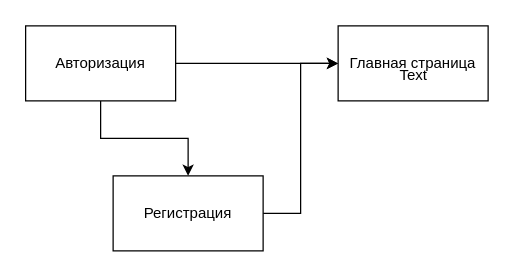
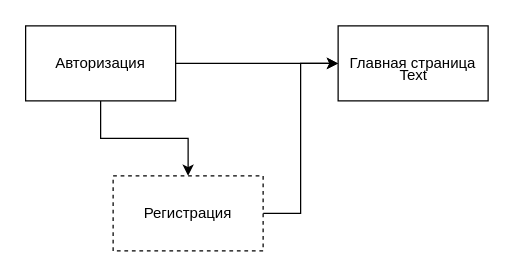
(188, 213) -> (188, 213)
